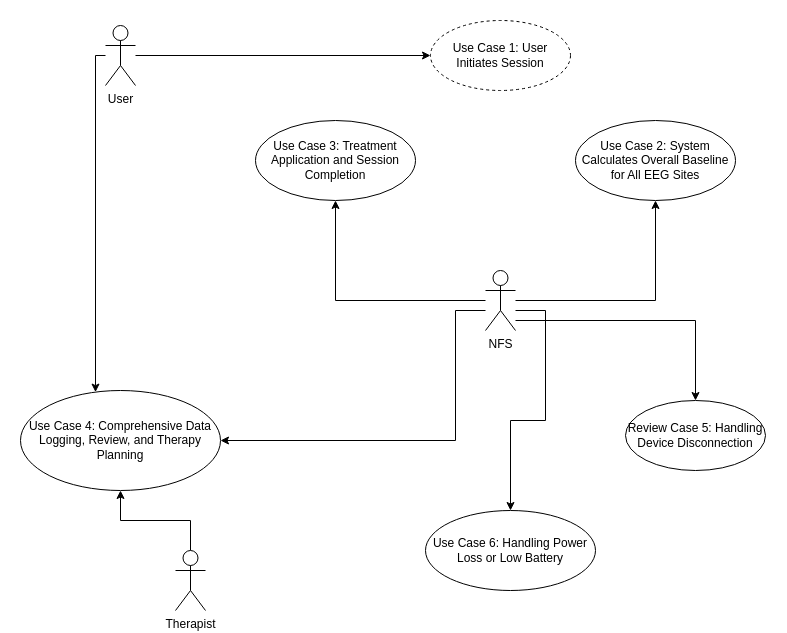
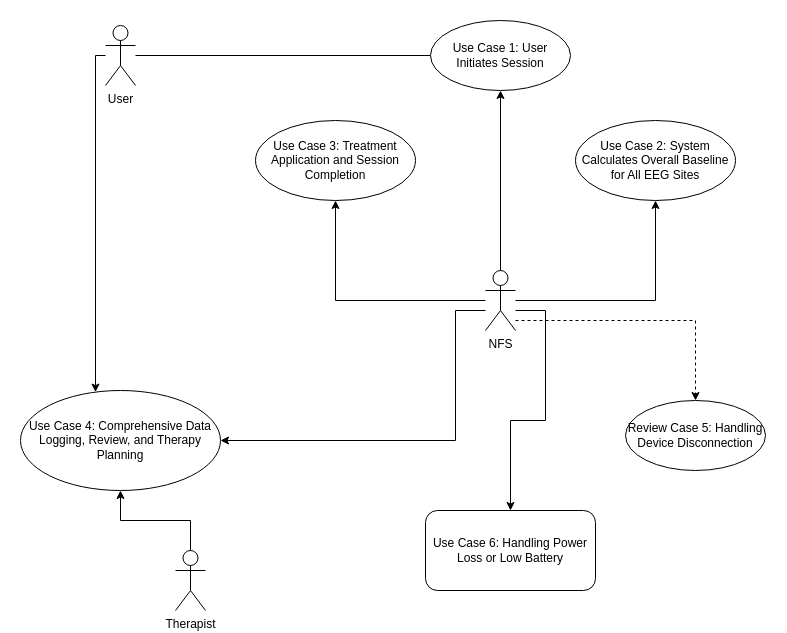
(422, 56) -> (425, 56)
(501, 56) -> (501, 56)
none -> (501, 184)
(642, 321) -> (642, 321)
(511, 551) -> (511, 551)
